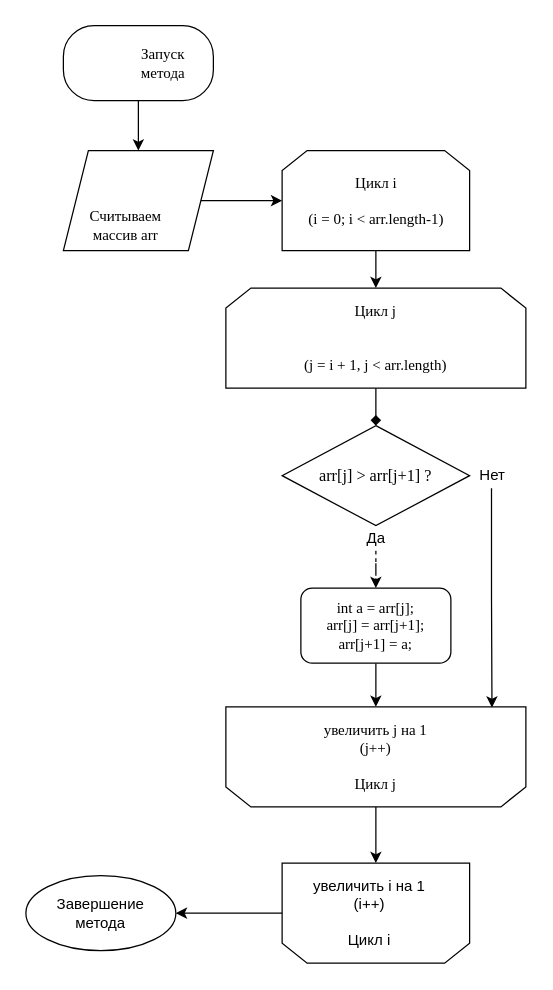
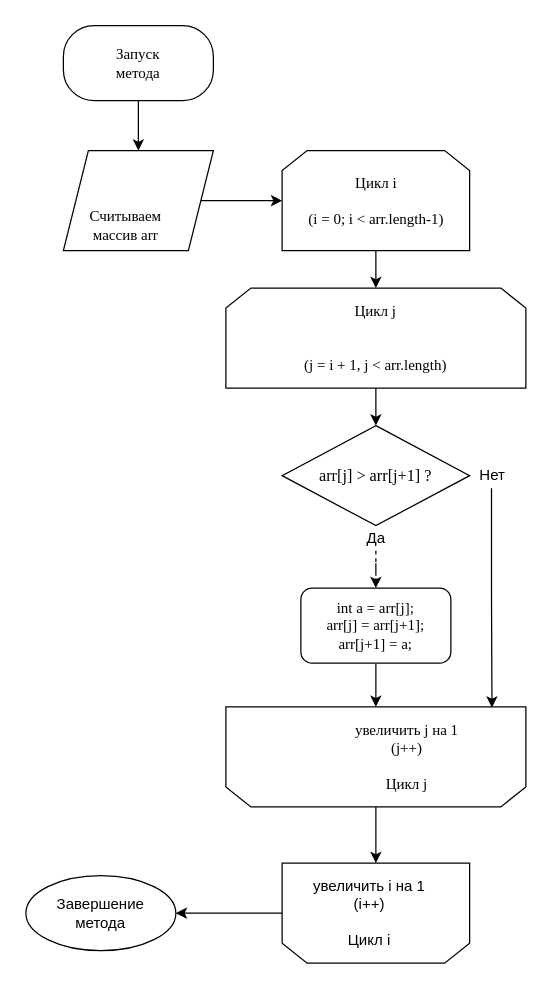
(163, 63) -> (138, 63)
(376, 415) -> (376, 416)
(376, 757) -> (407, 757)
